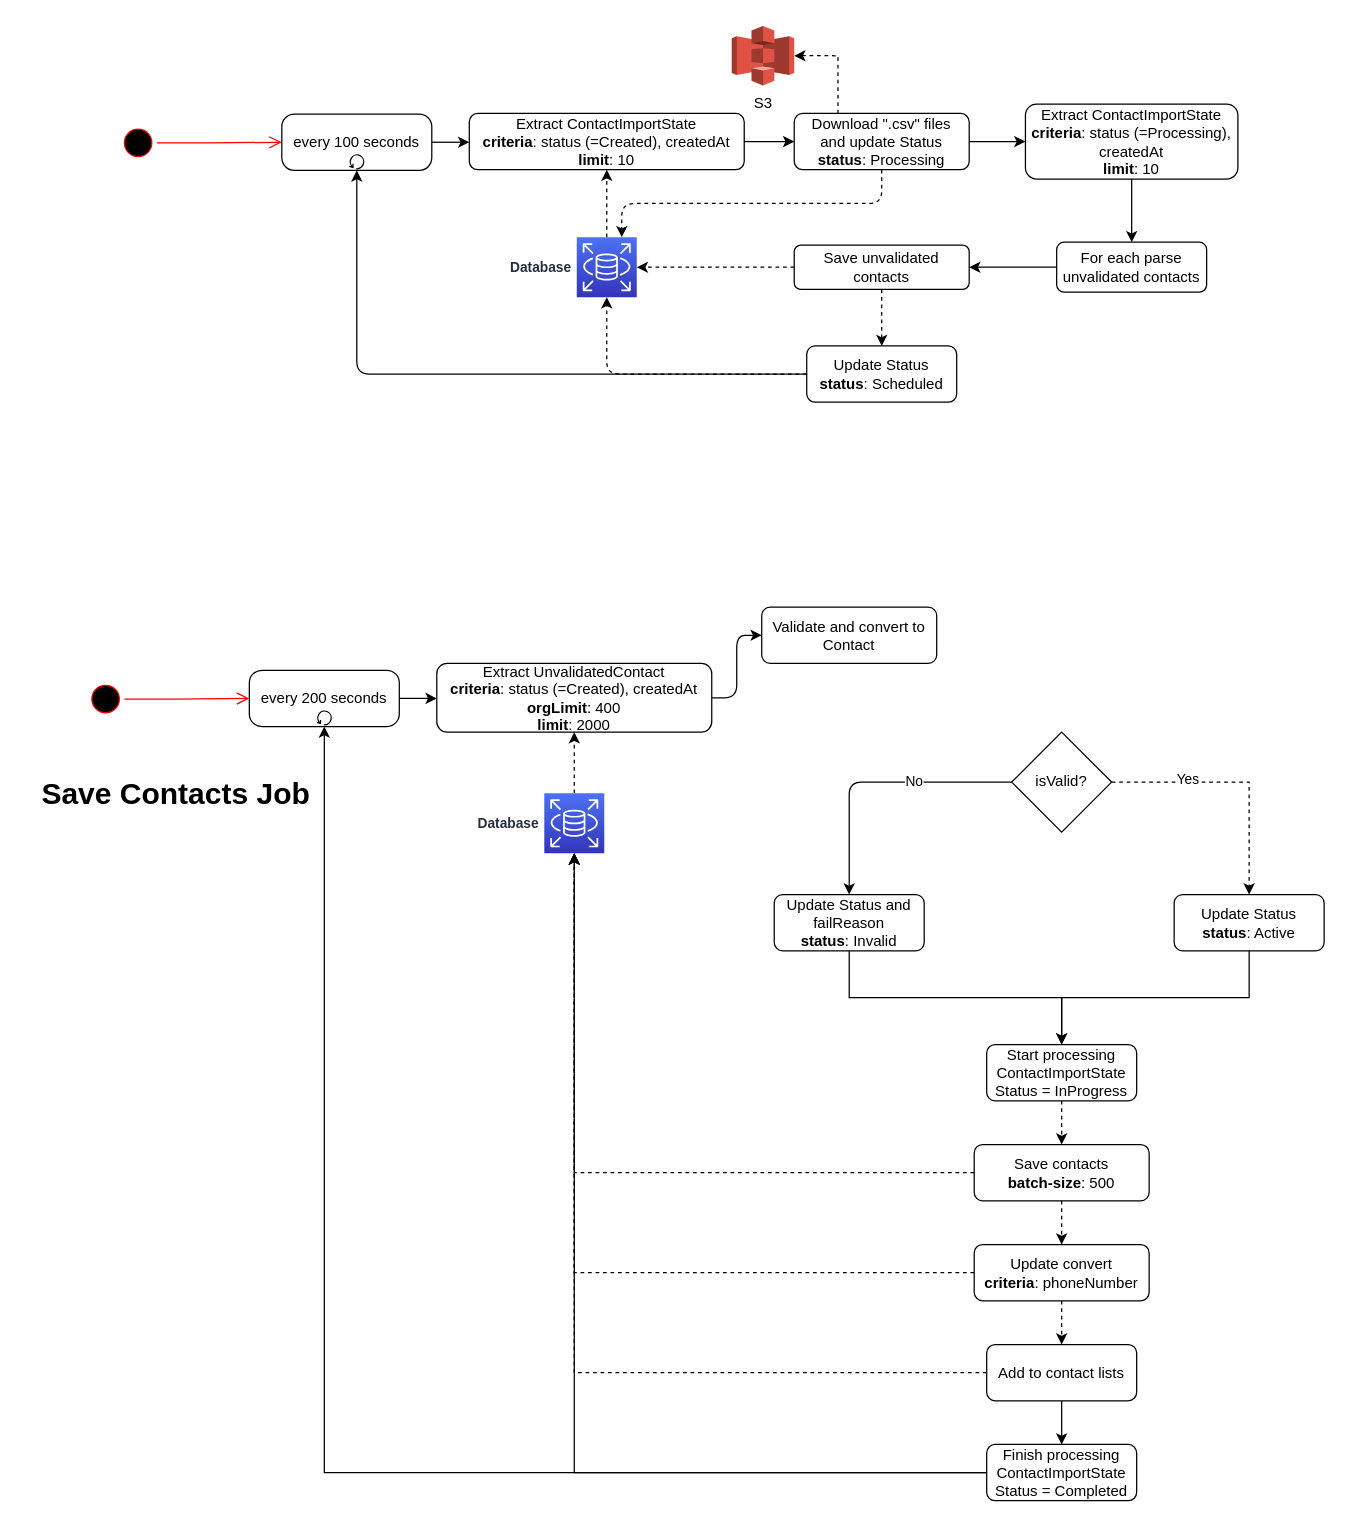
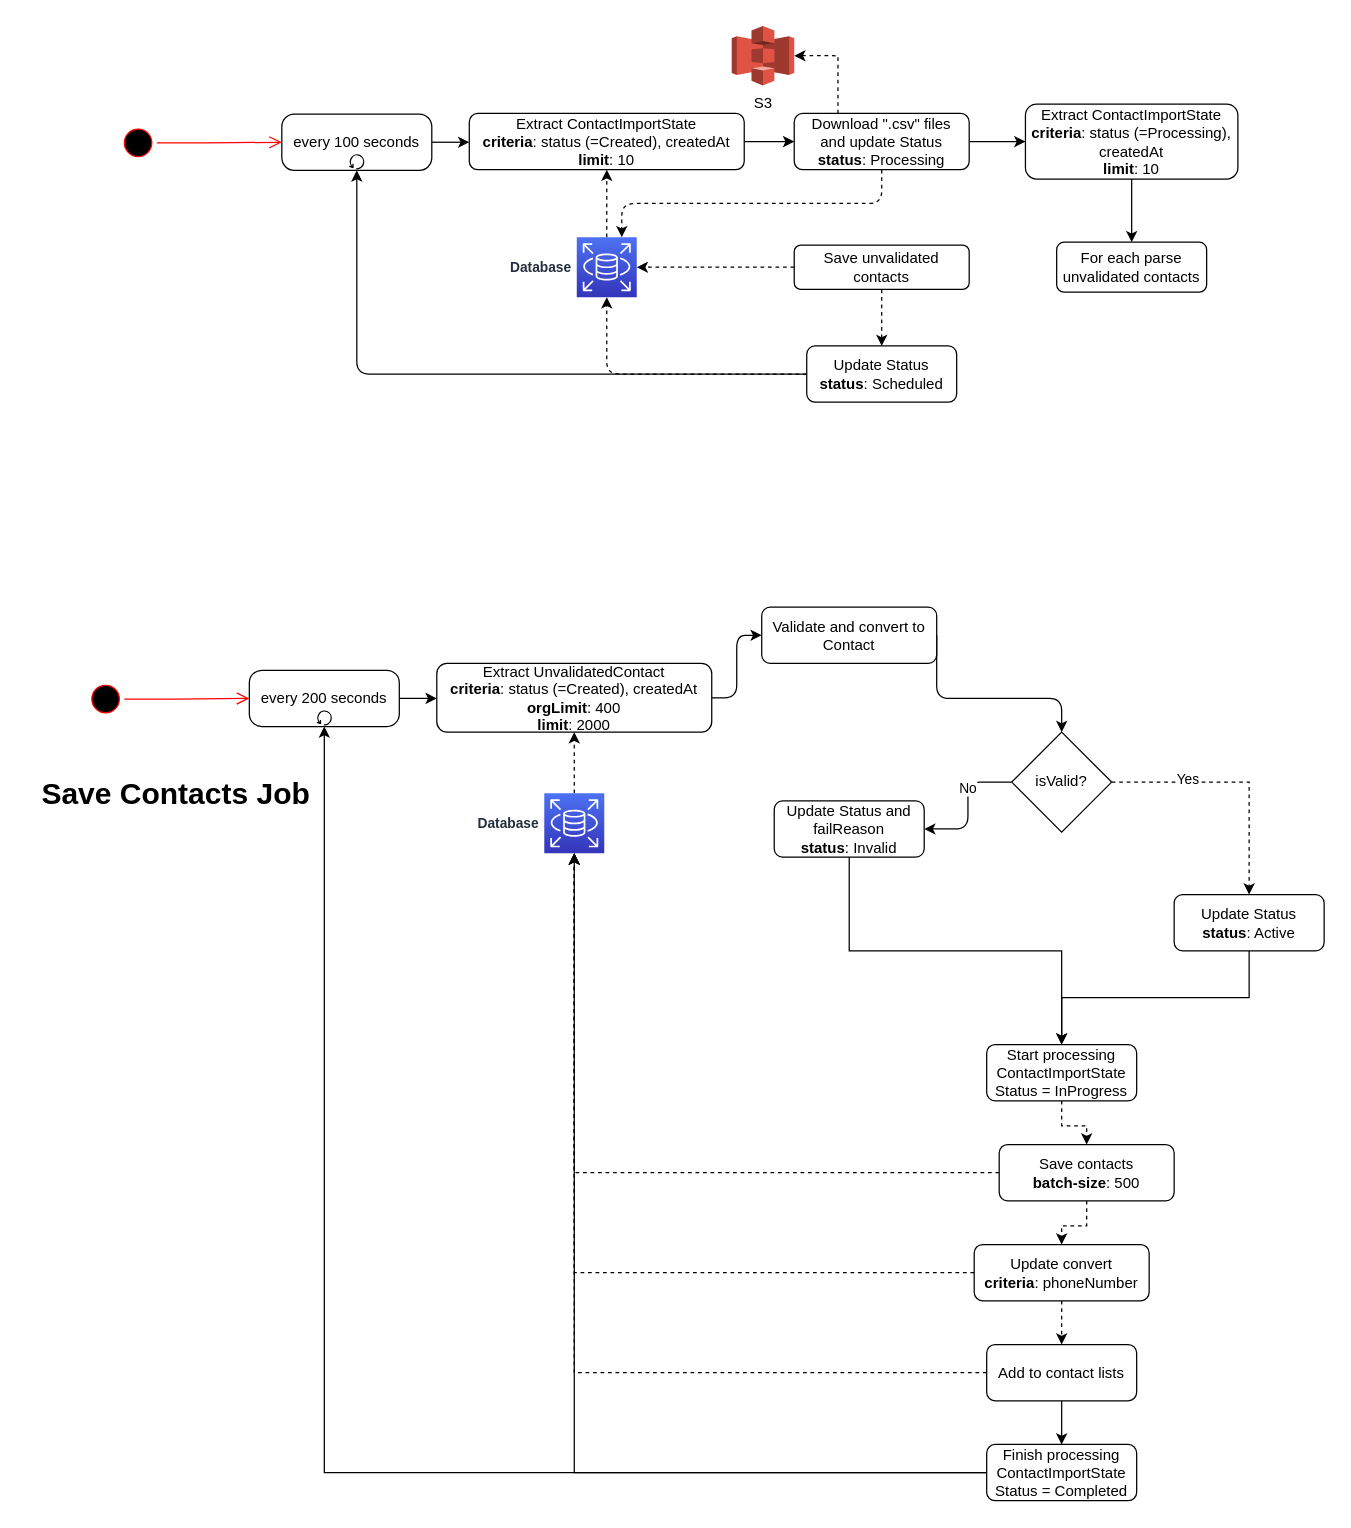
(1018, 267) -> none
none -> (991, 698)
(849, 923) -> (849, 829)
(1062, 1173) -> (1087, 1173)
